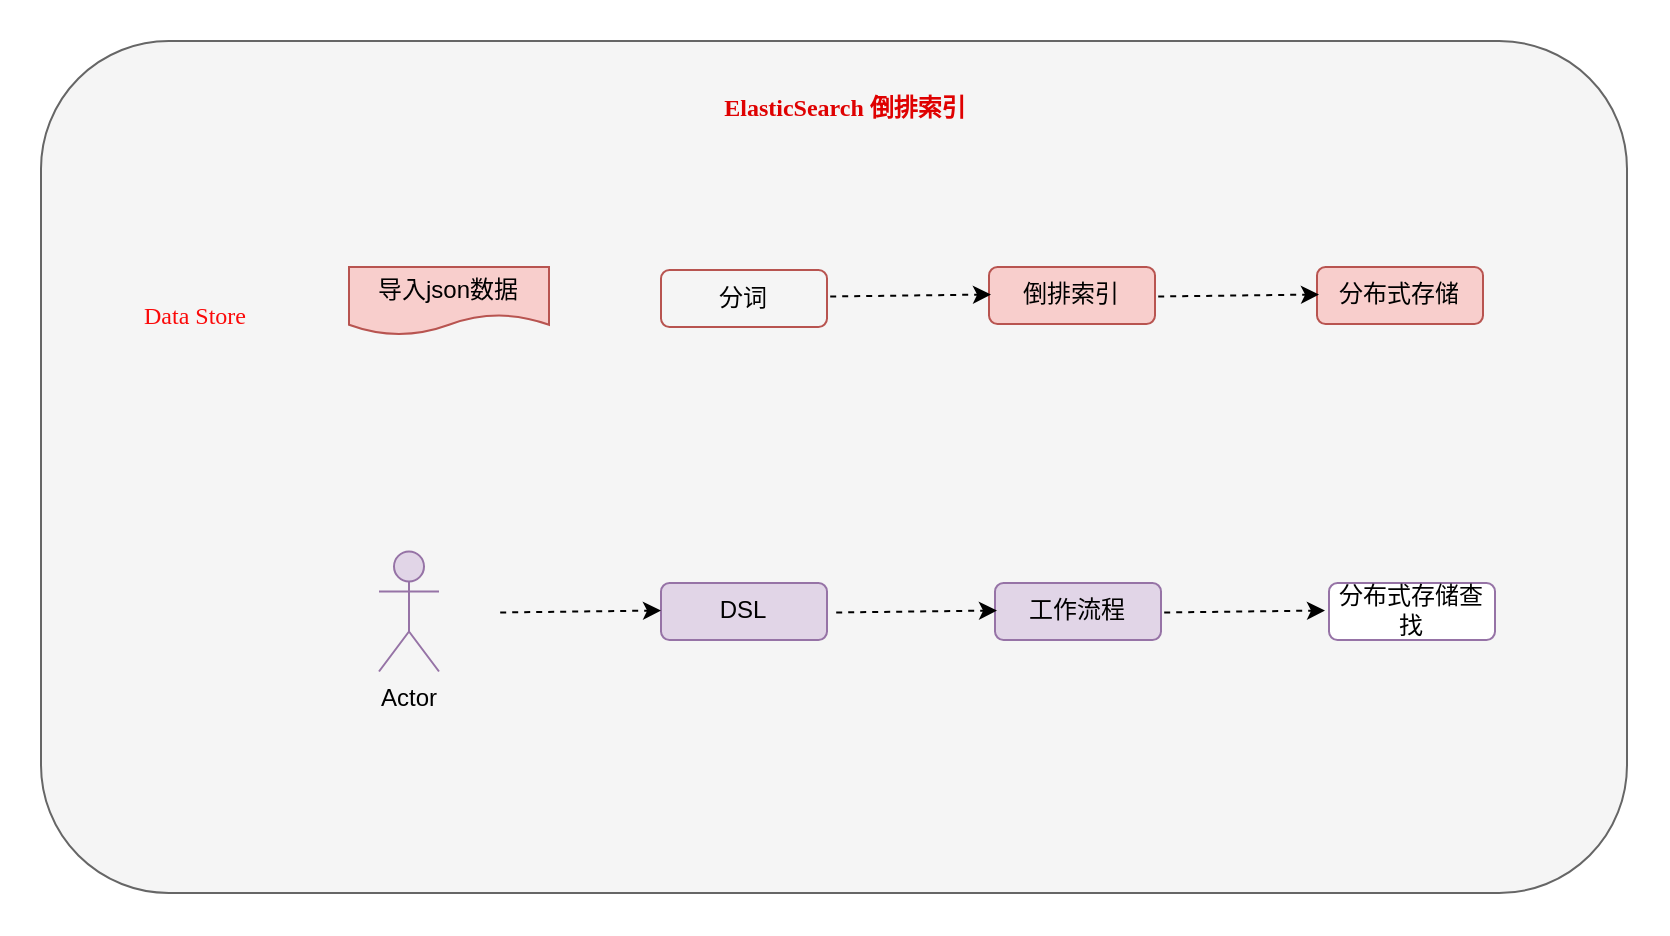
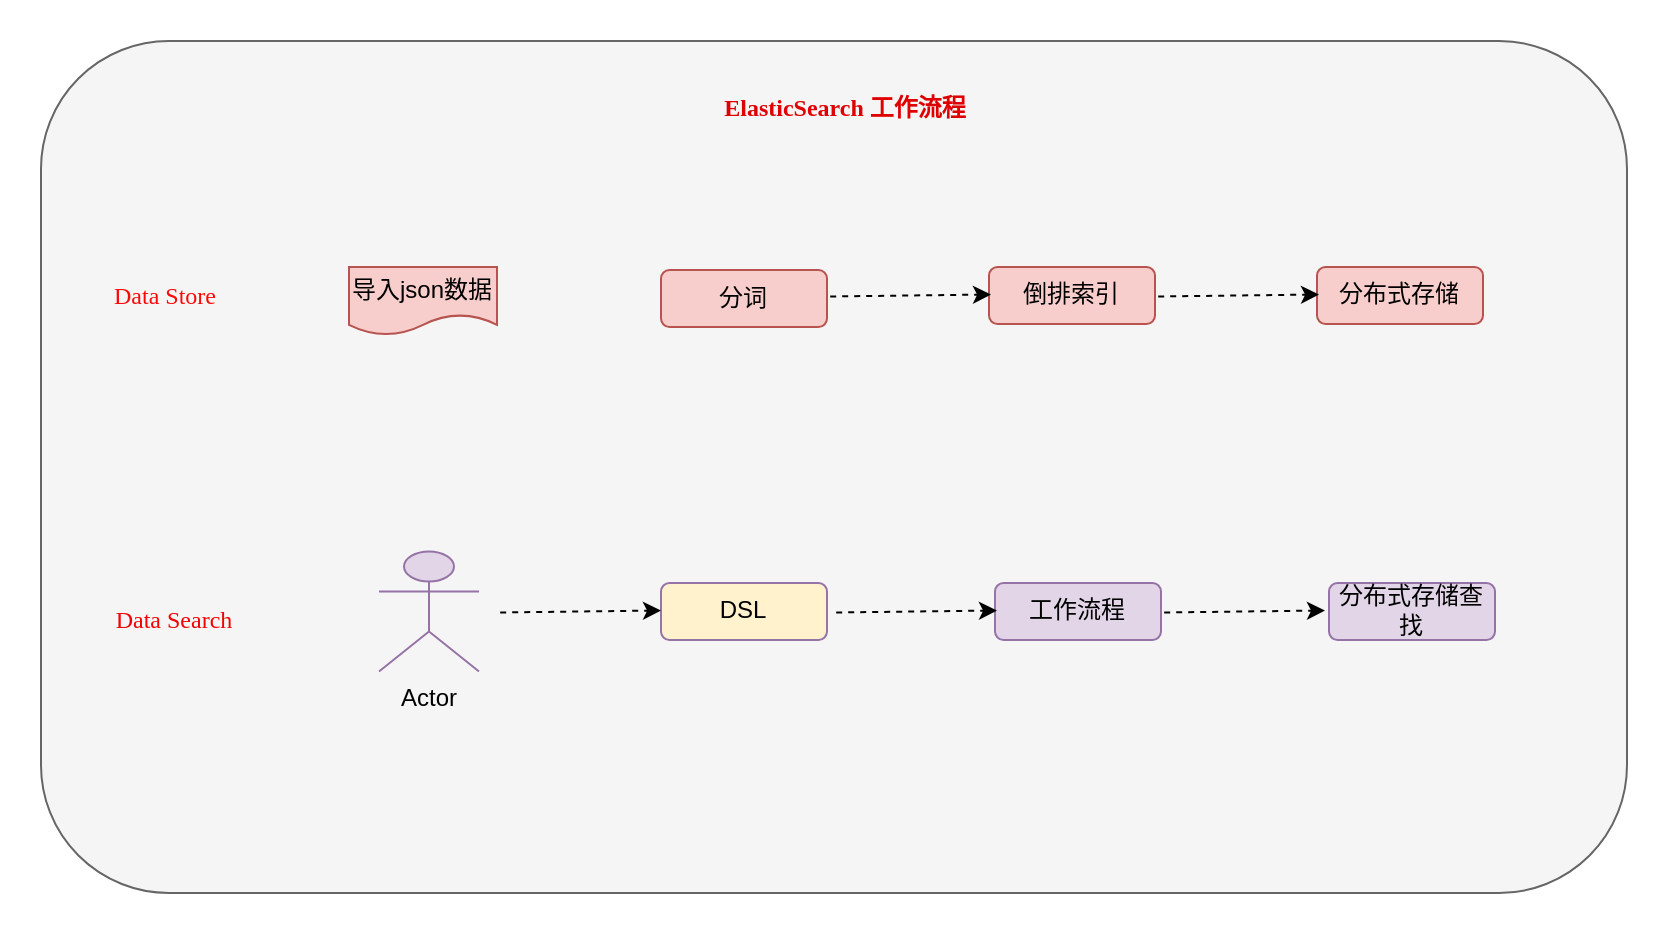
(846, 109) -> (846, 109)
(744, 299) -> (744, 299)
(449, 301) -> (423, 301)
(196, 317) -> (166, 297)
(409, 612) -> (429, 612)
(744, 612) -> (744, 612)
(1412, 612) -> (1412, 612)
none -> (175, 621)
